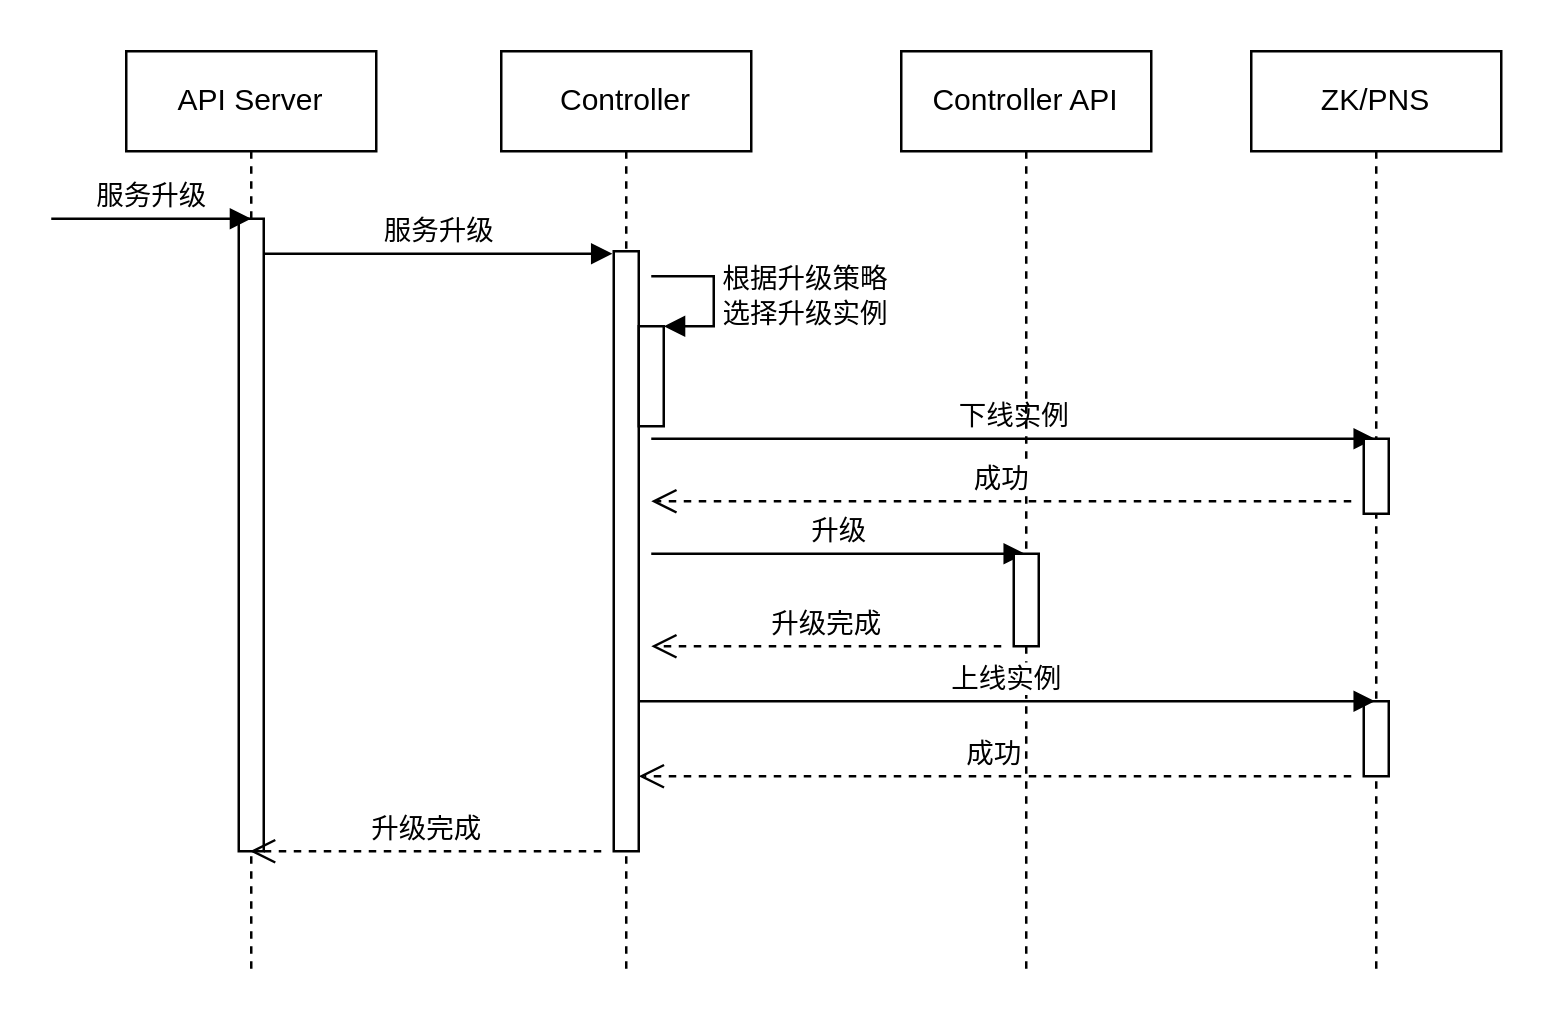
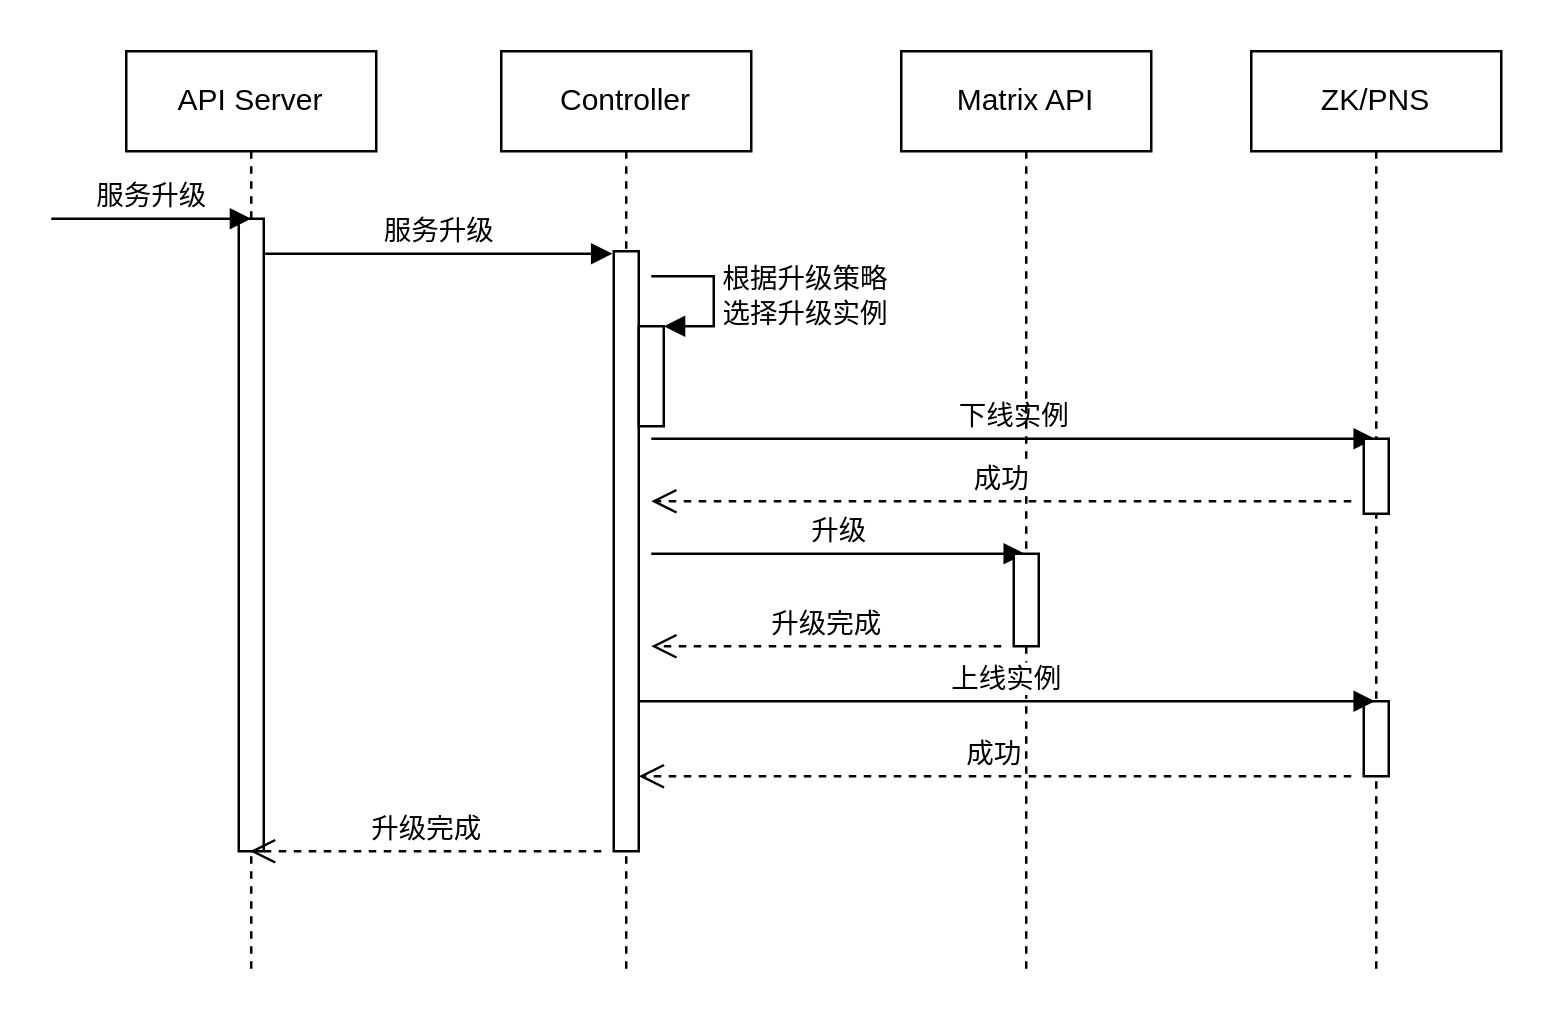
(1026, 101) -> (1026, 101)
